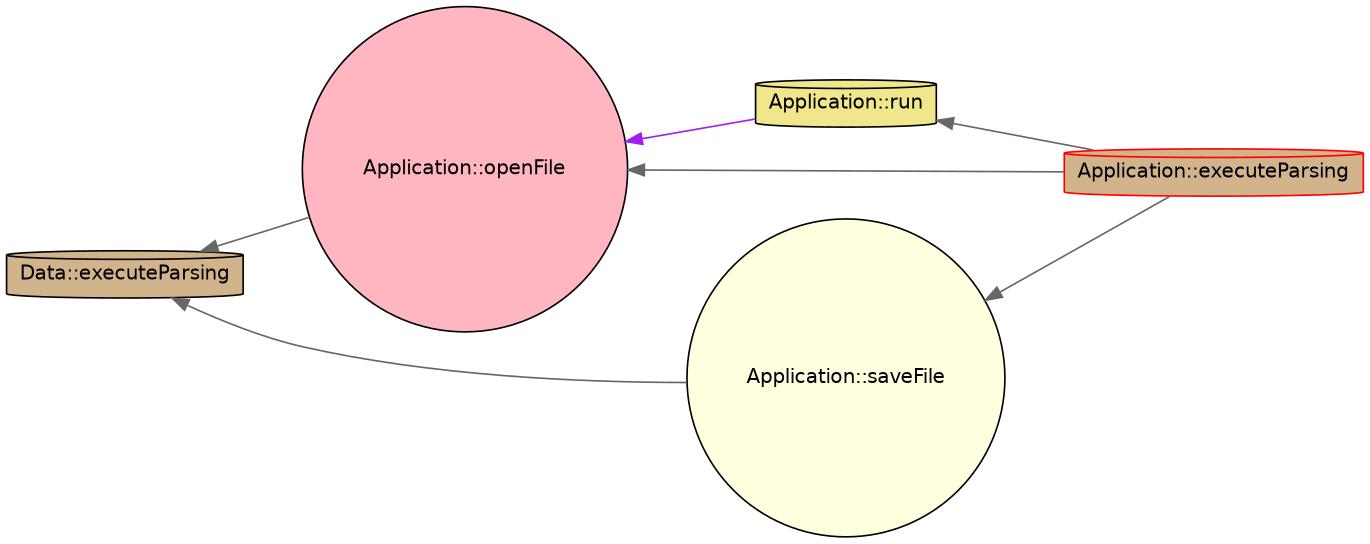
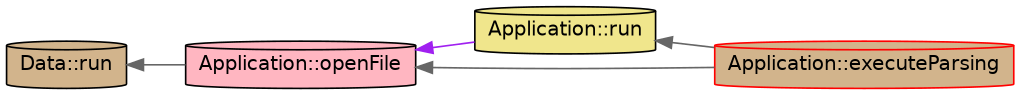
(465, 169) -> (301, 65)
(125, 274) -> (67, 65)
(846, 378) -> none
